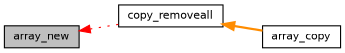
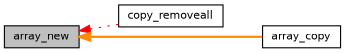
(248, 28) -> (176, 37)
